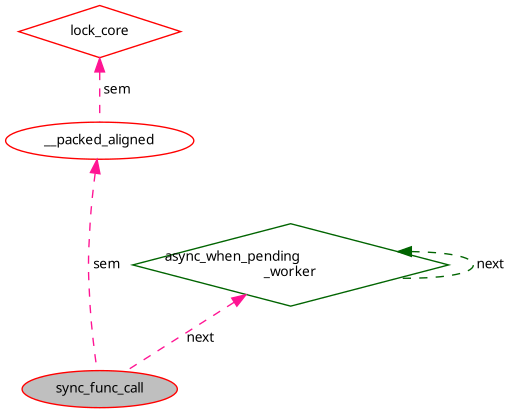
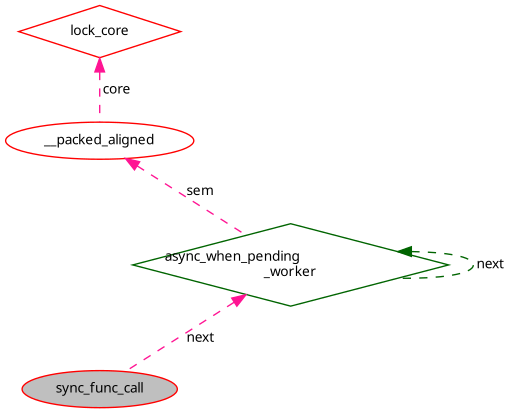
(116, 90) -> (116, 90)
(89, 272) -> (192, 201)
